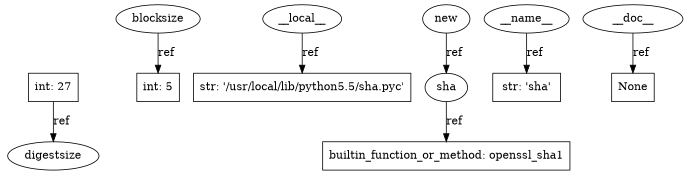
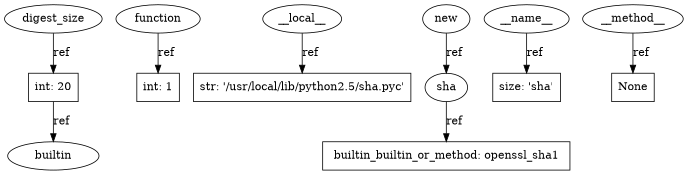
none -> (53, 19)
(158, 19) -> (158, 19)
(633, 19) -> (633, 19)
(53, 87) -> (53, 87)
(158, 87) -> (158, 87)
(302, 87) -> (302, 87)
(527, 87) -> (527, 87)
(53, 156) -> (53, 156)
(446, 156) -> (446, 156)
